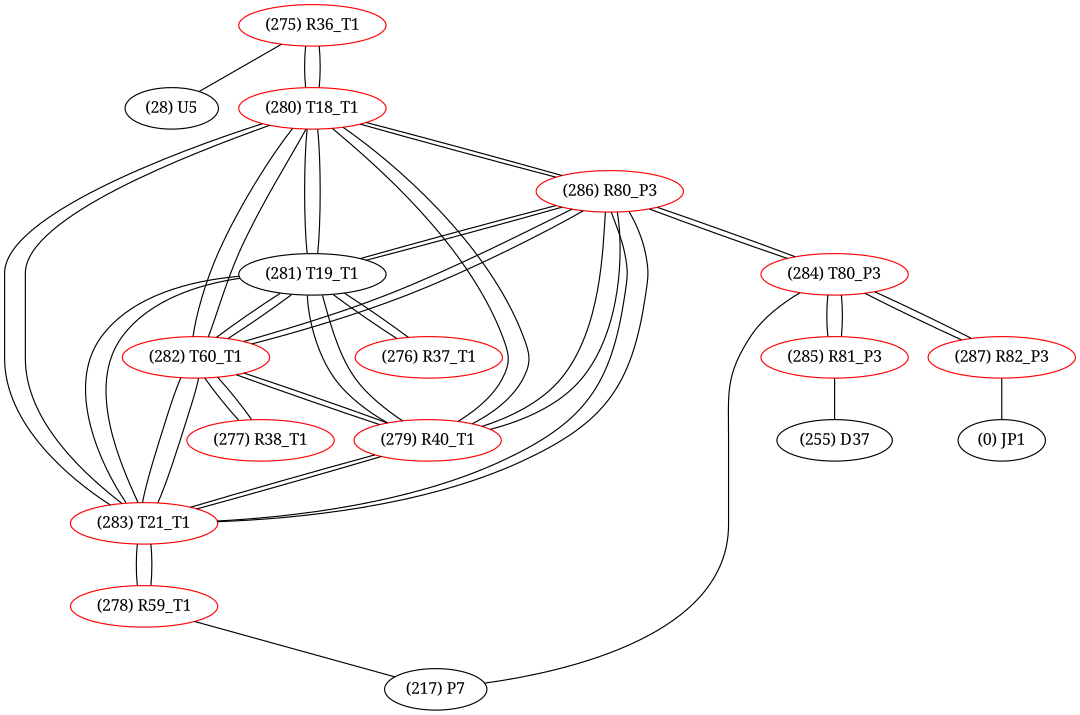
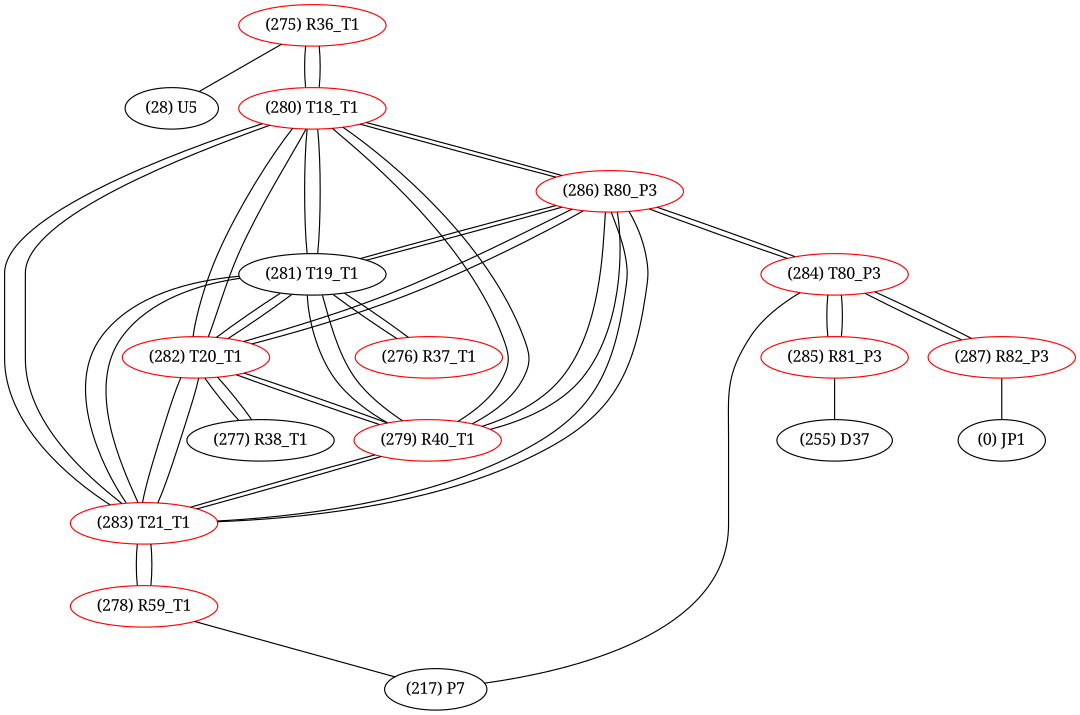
(196, 357) -> (196, 357)
(261, 440) -> (261, 440)
